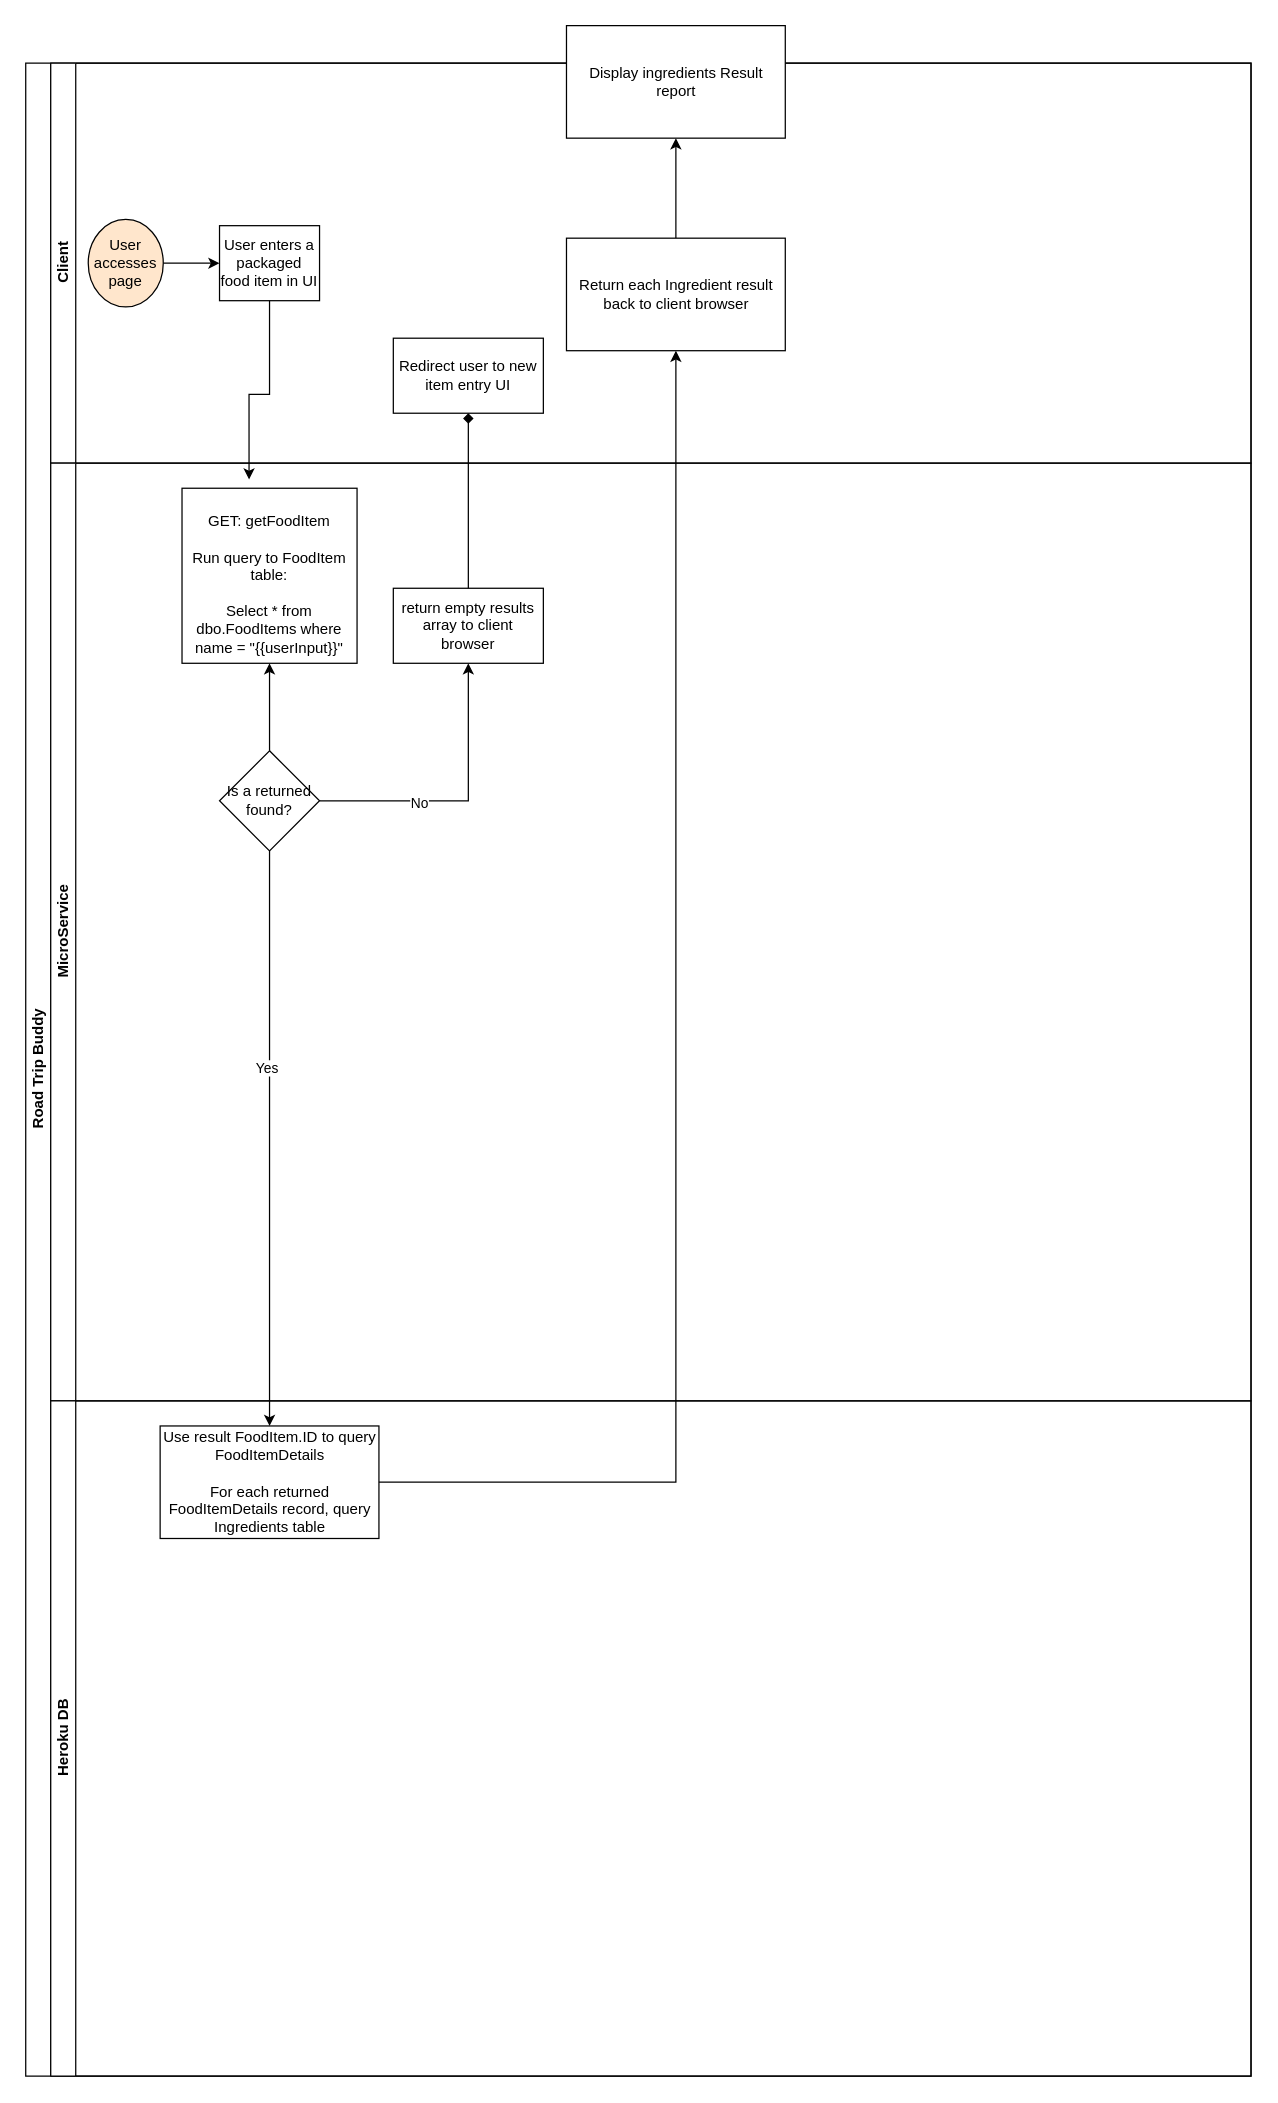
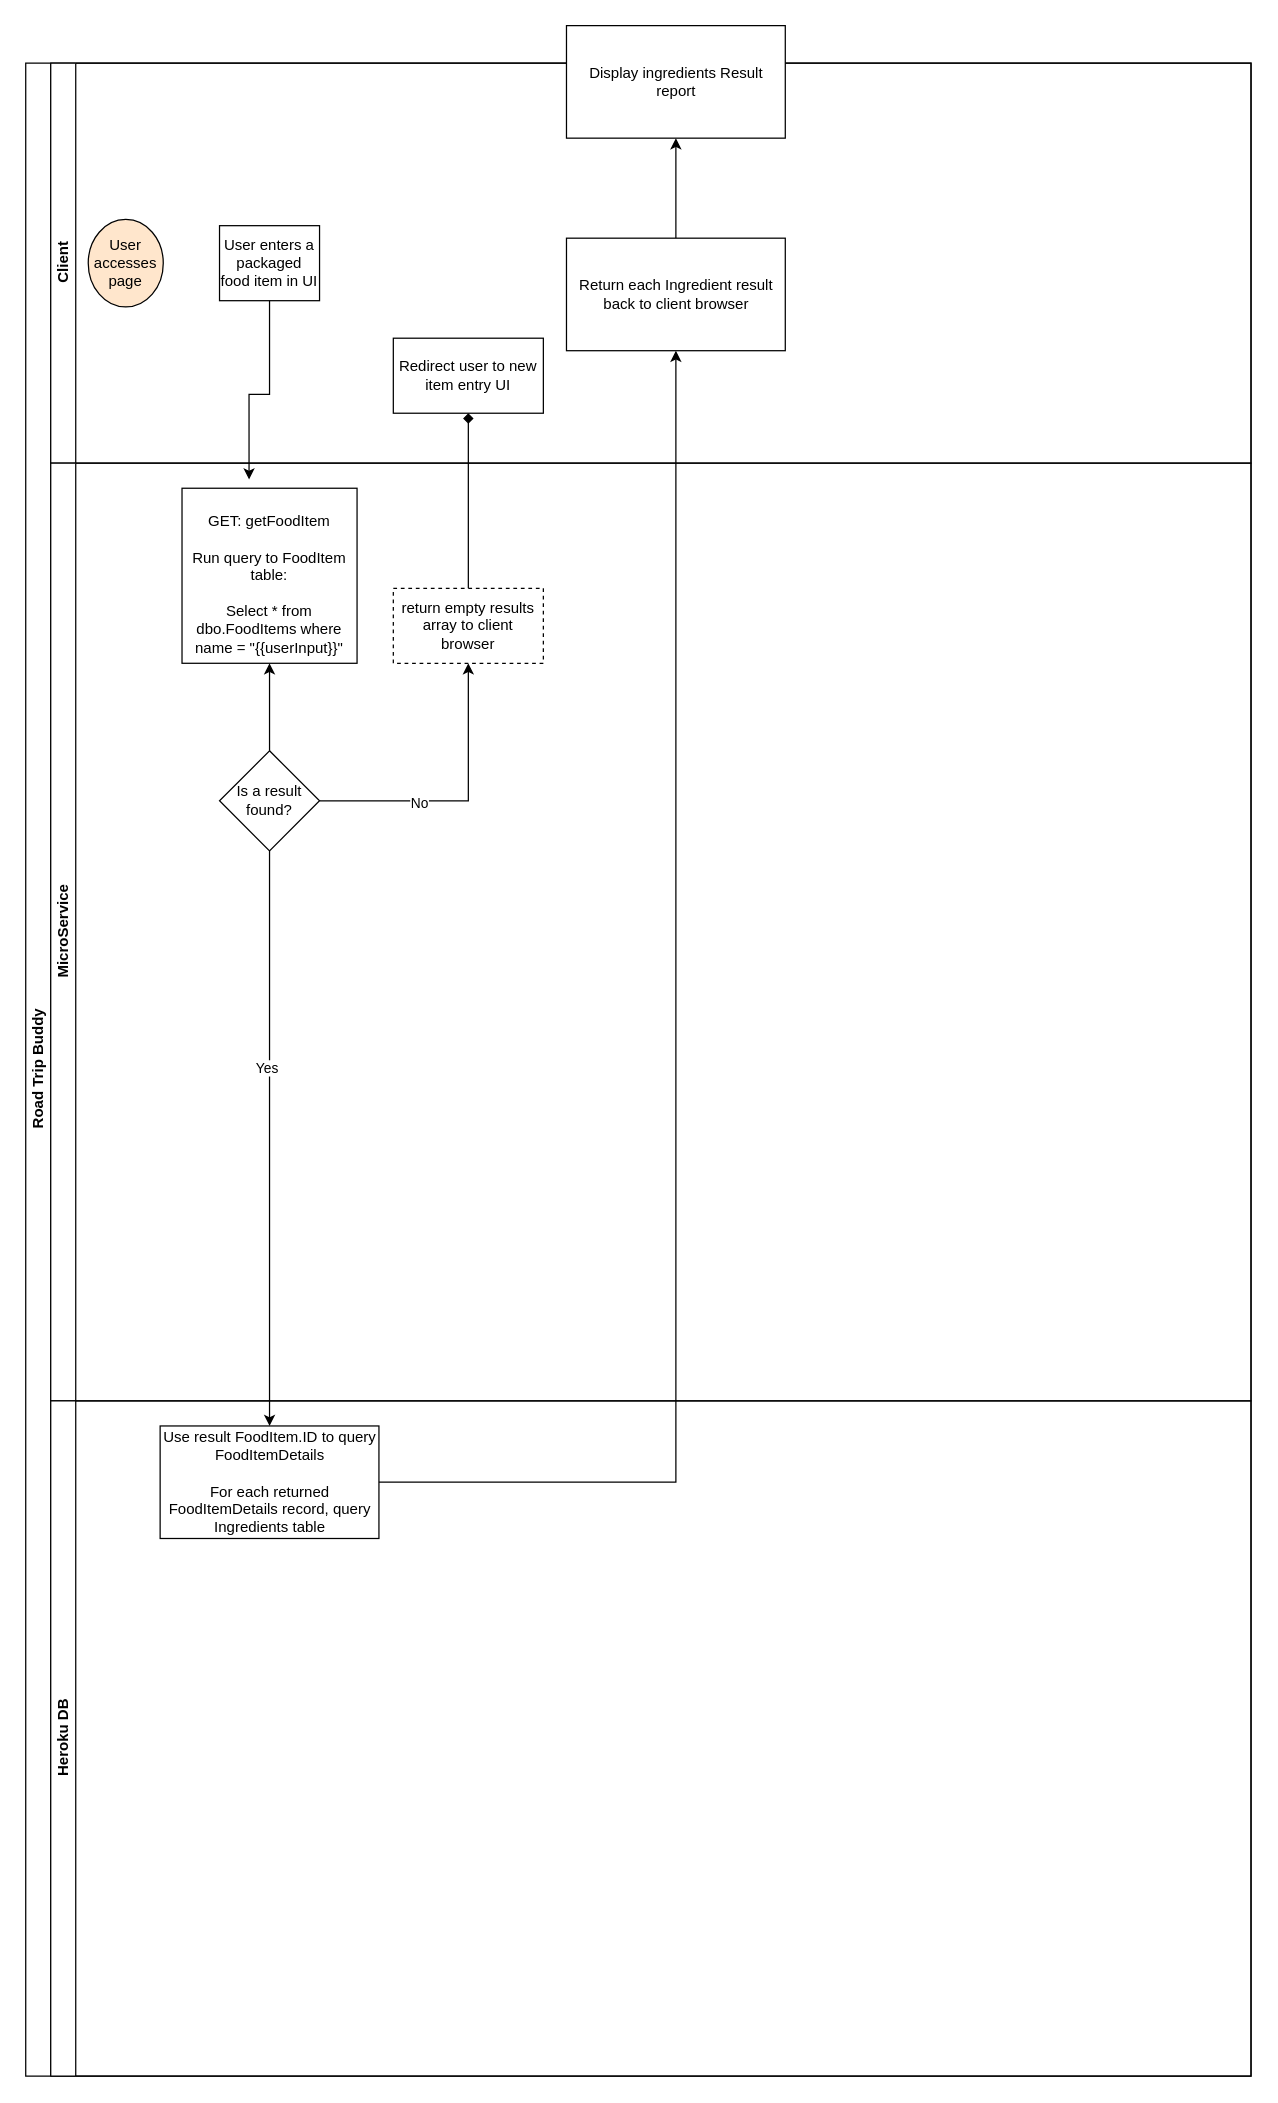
(187, 263) -> none
(468, 626) -> (468, 626)
(269, 801) -> (269, 801)
